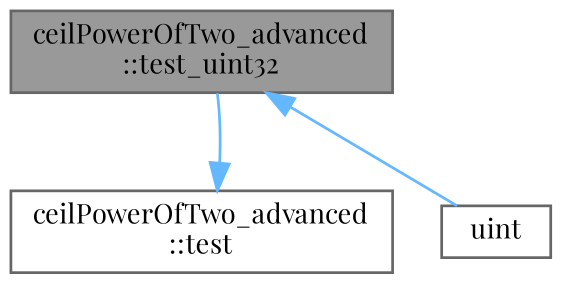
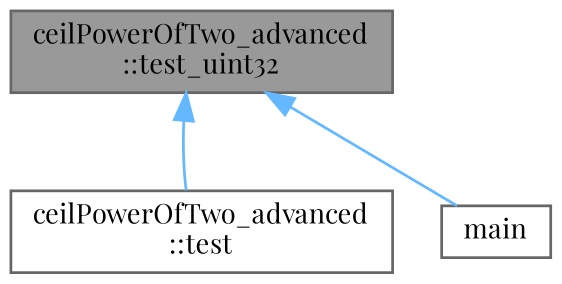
(220, 128) -> (184, 155)
(496, 232) -> (496, 232)
